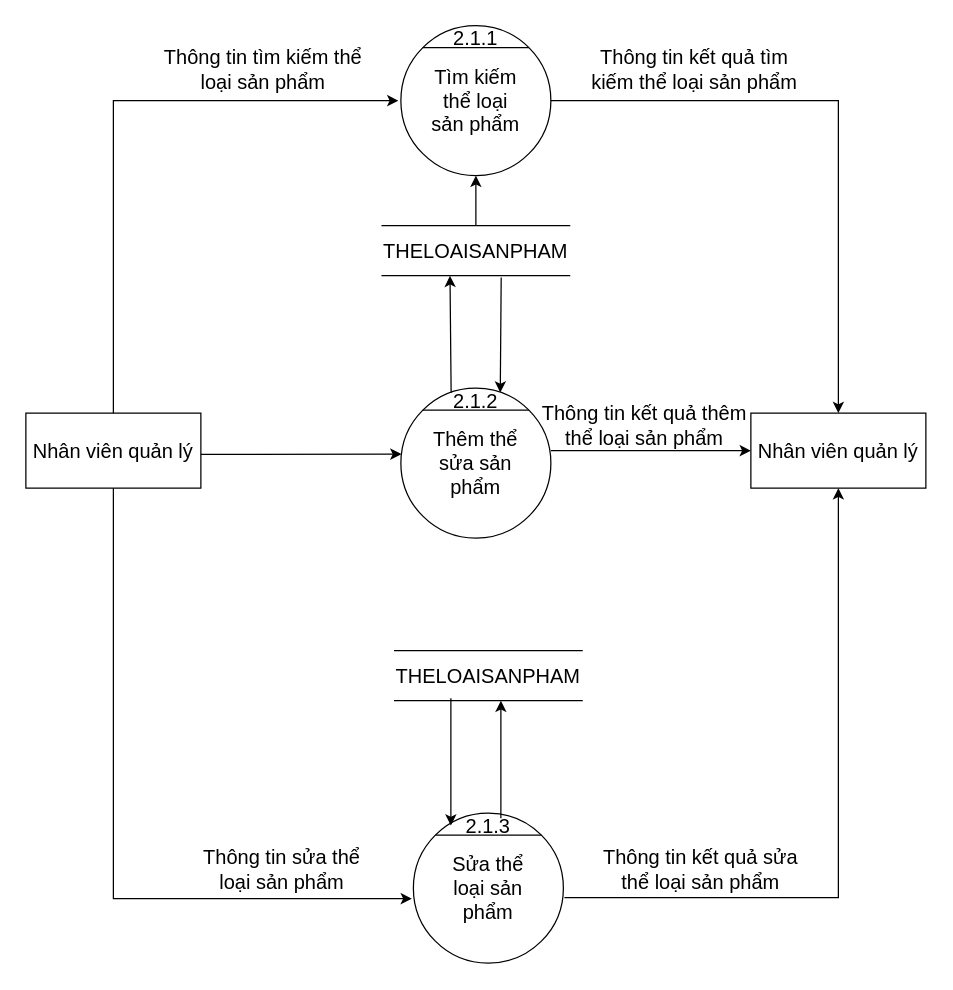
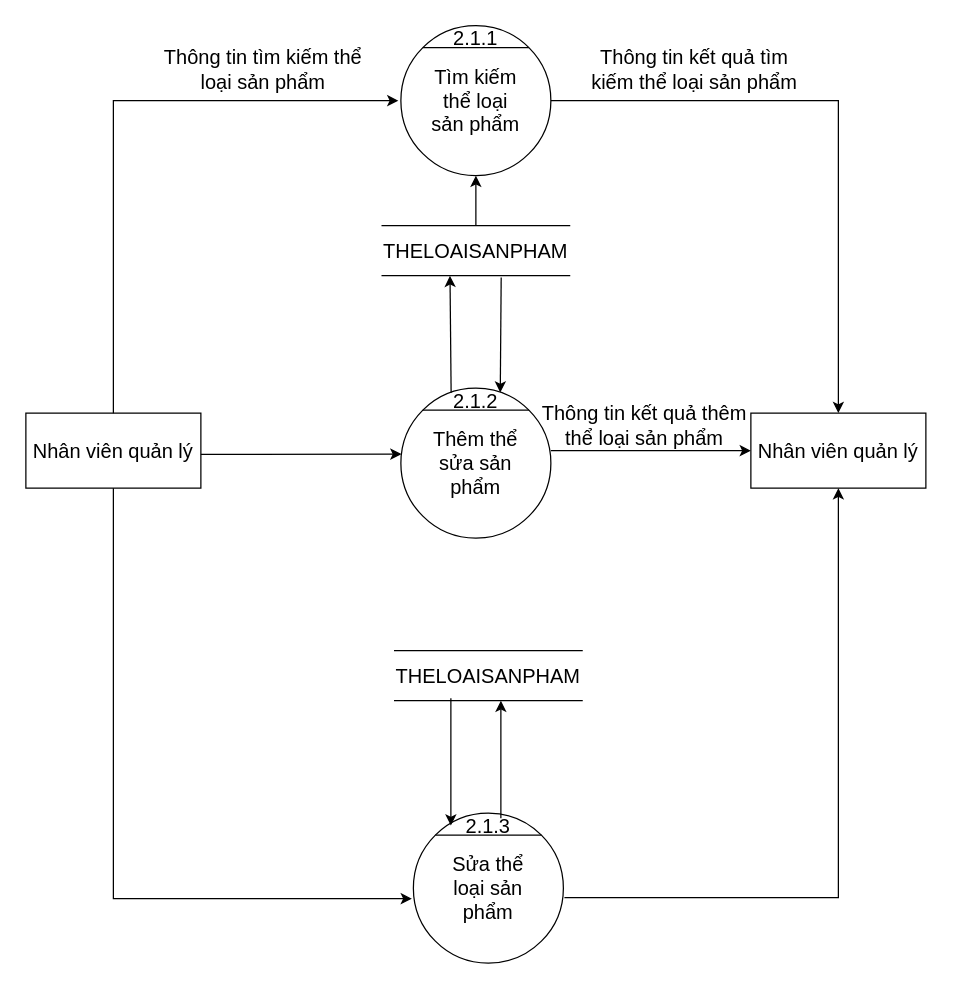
(282, 869) -> none
(701, 869) -> none
